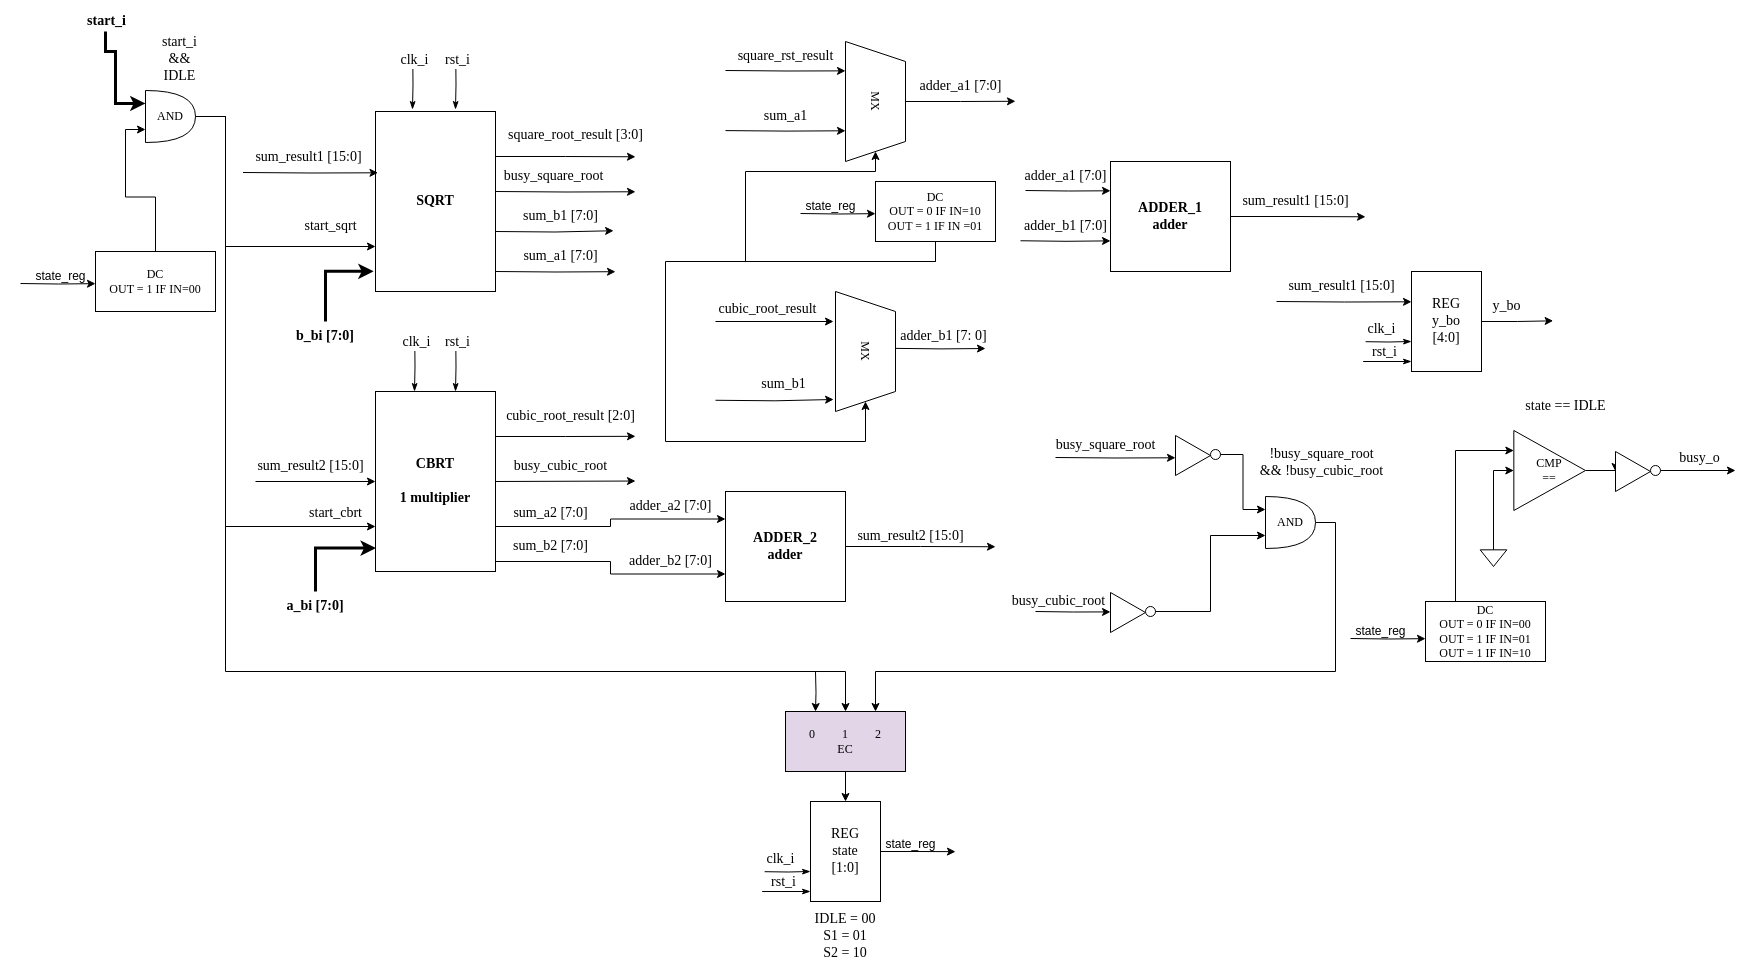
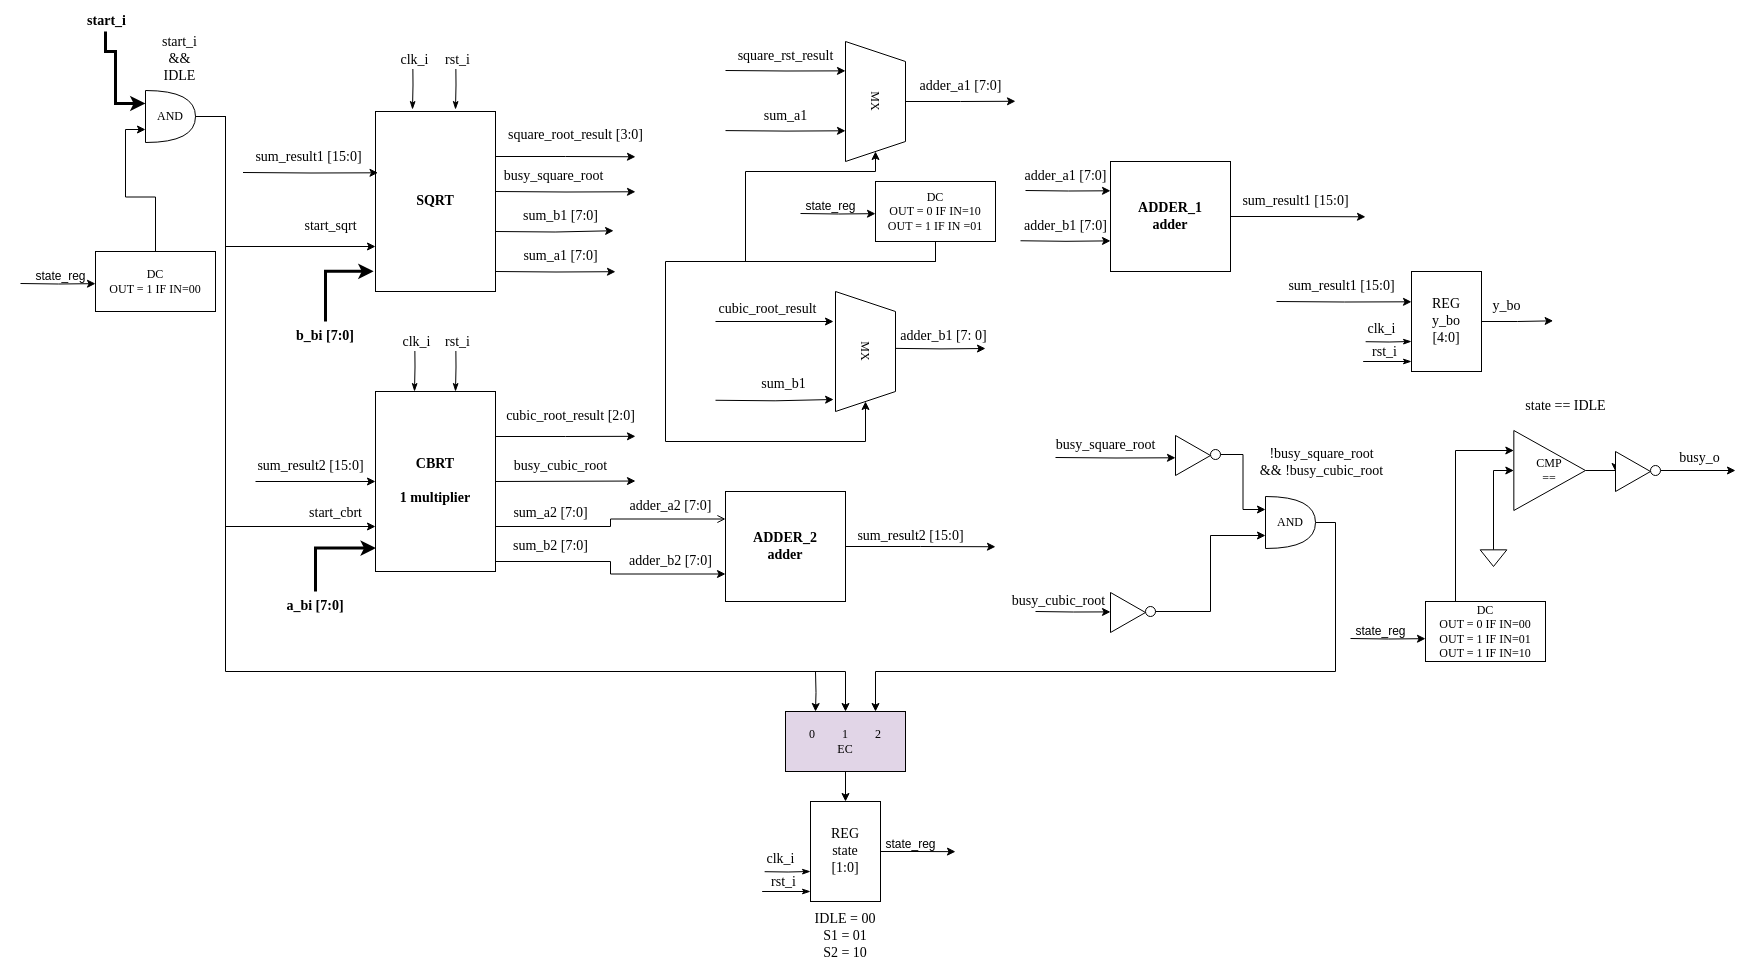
(717, 519) -> (718, 519)
